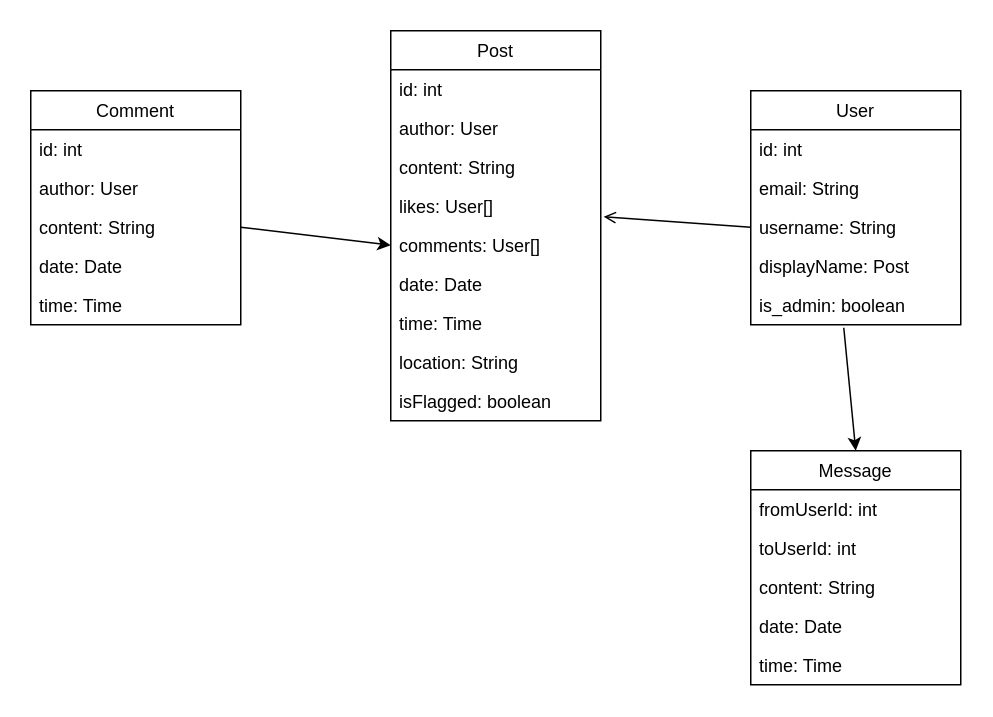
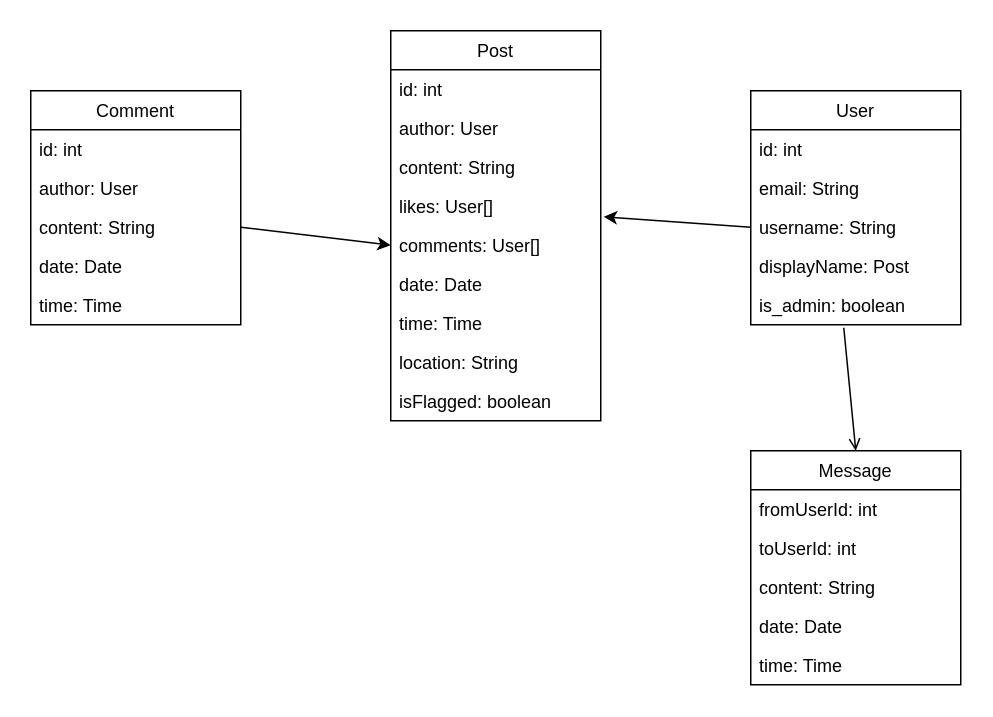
(612, 217) -> (615, 218)
(855, 439) -> (855, 441)
